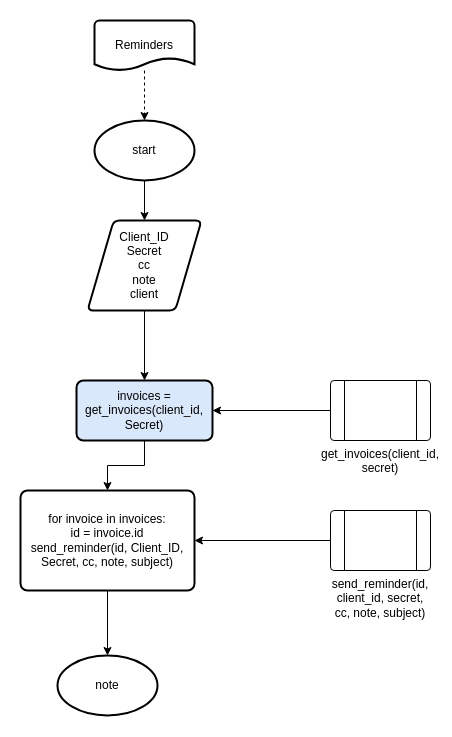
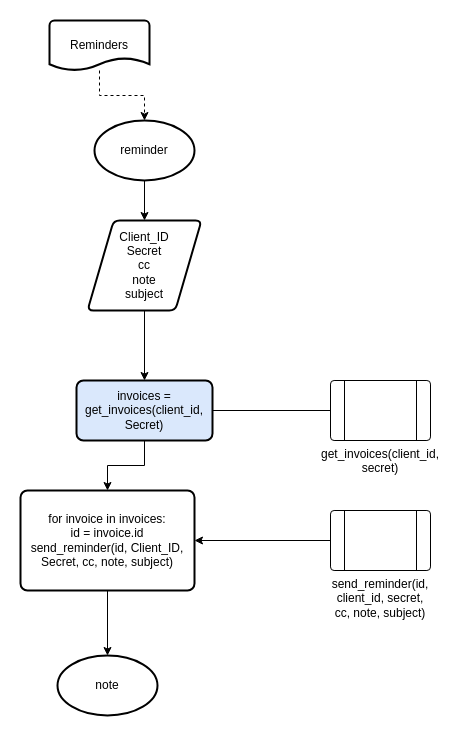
(145, 46) -> (100, 46)
(145, 151) -> (145, 151)
(145, 266) -> (145, 266)
(220, 411) -> (218, 411)
